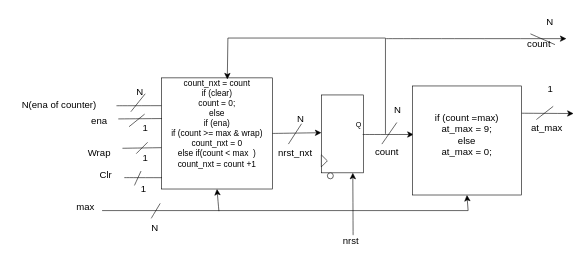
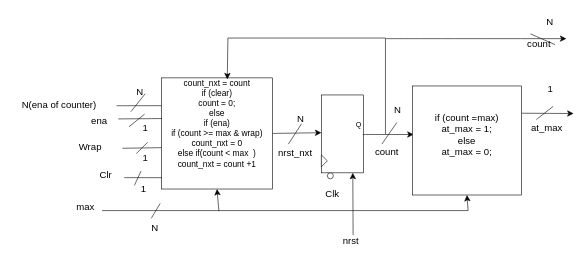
(467, 141) -> (467, 141)
(99, 152) -> (90, 146)
none -> (332, 193)
